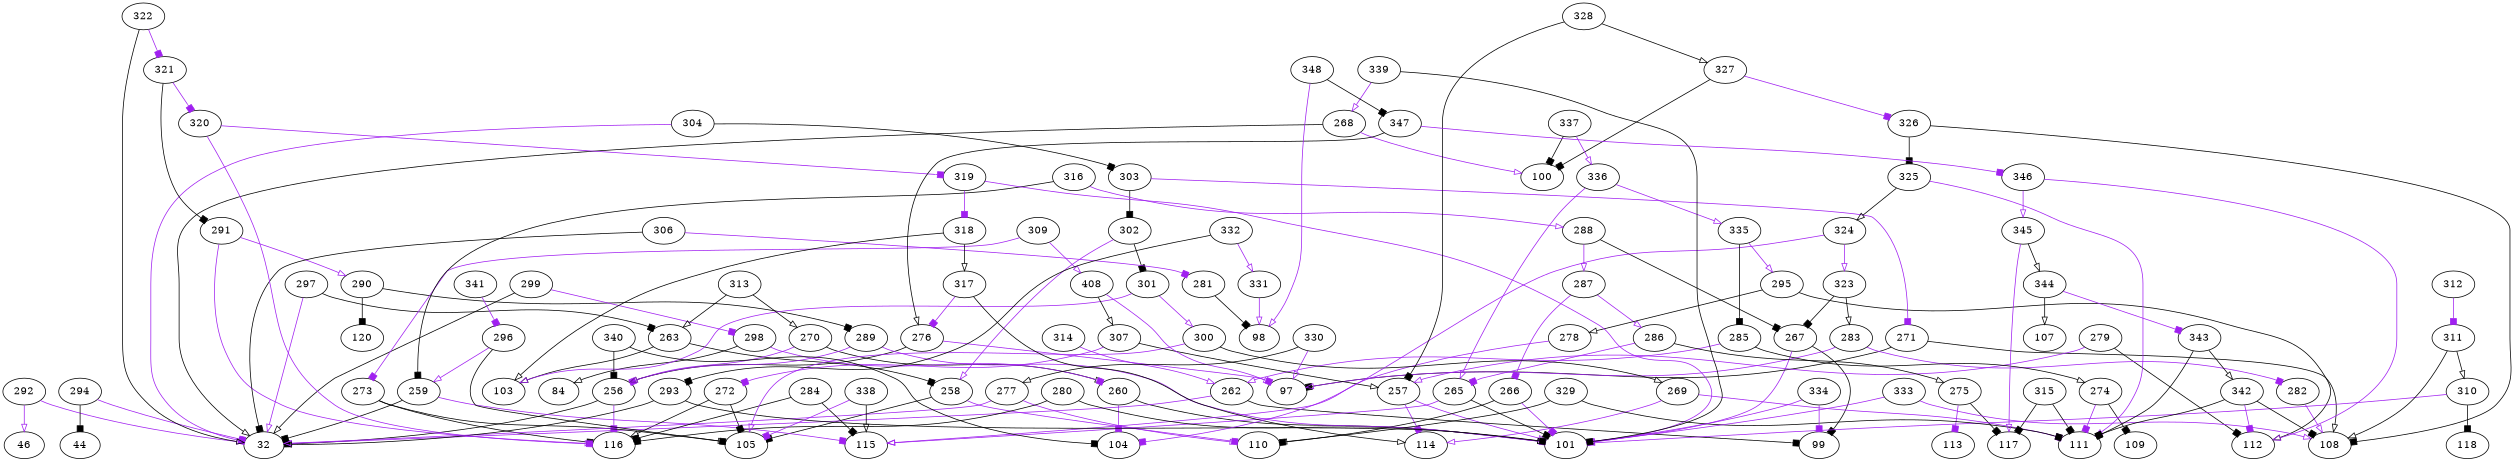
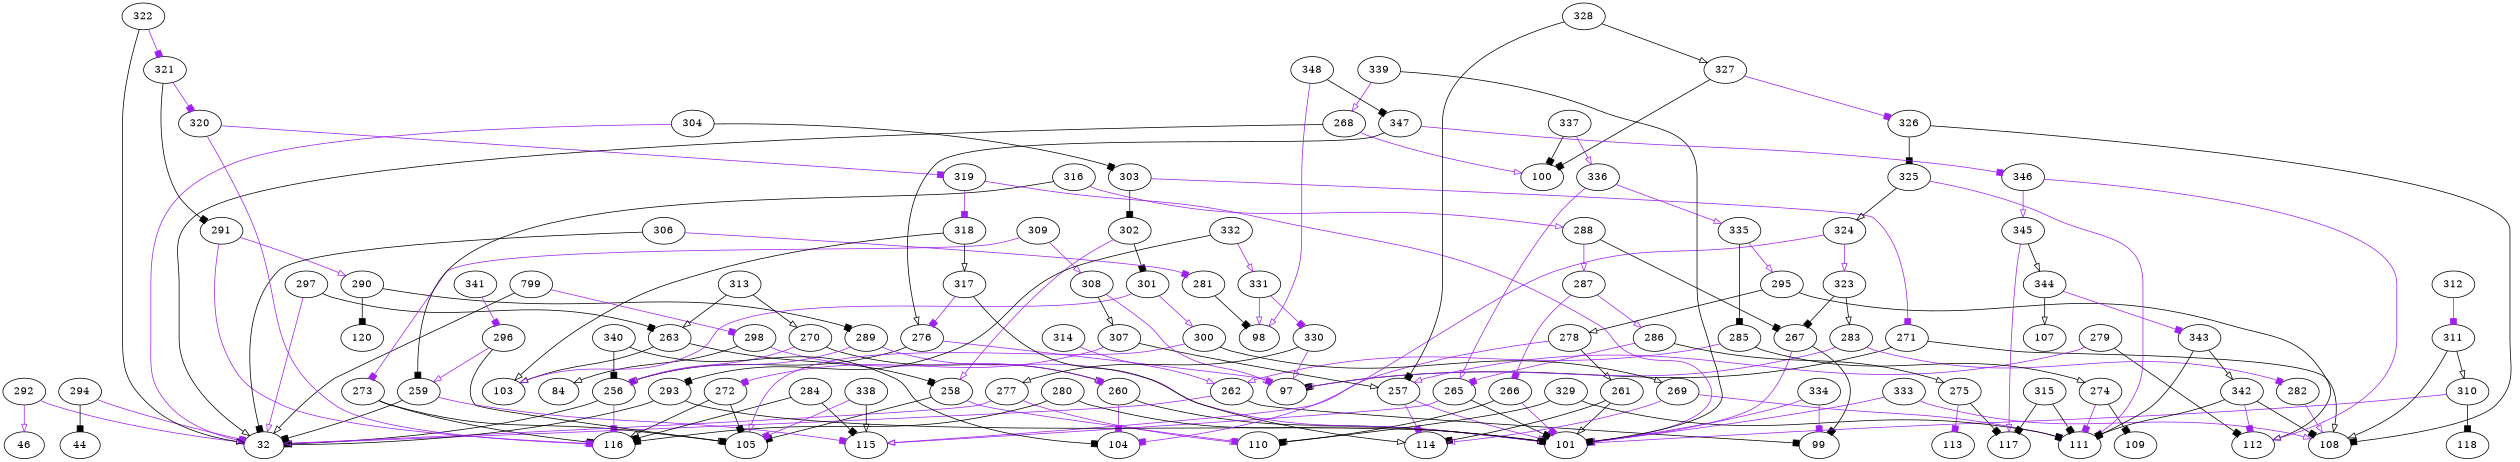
(531, 284) -> (531, 284)
(1092, 284) -> (1092, 284)
none -> (1286, 311)
none -> (1622, 392)
